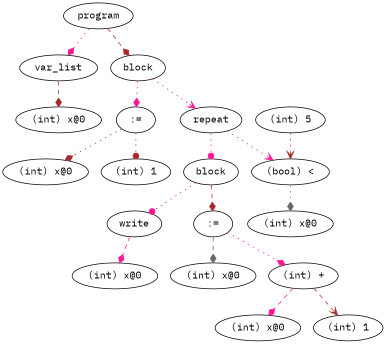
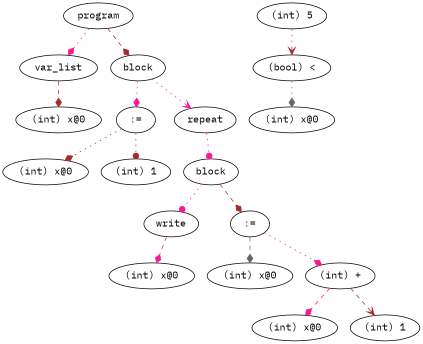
(247, 144) -> none
